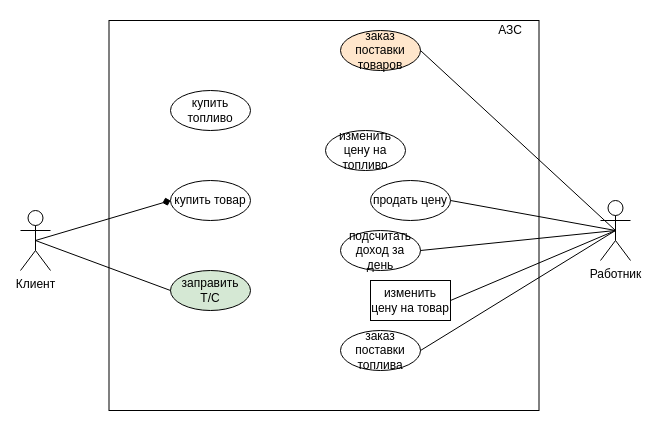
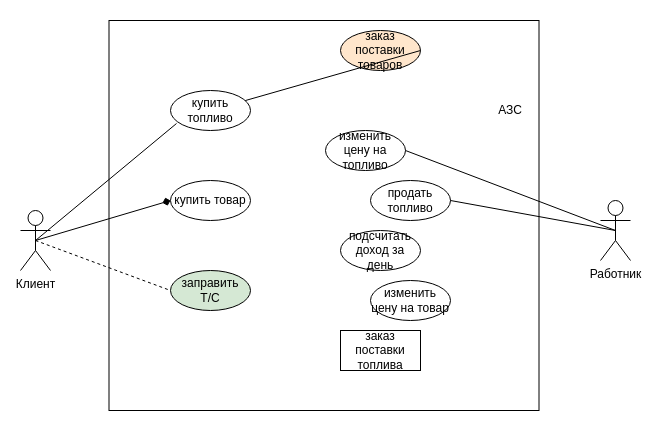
(511, 31) -> (511, 111)
(517, 139) -> (333, 76)
none -> (108, 180)
none -> (508, 189)
(411, 201) -> (411, 201)
(514, 241) -> none
(103, 266) -> (103, 266)
(526, 268) -> none
(516, 292) -> none
(411, 301) -> (411, 301)
(381, 351) -> (381, 351)
